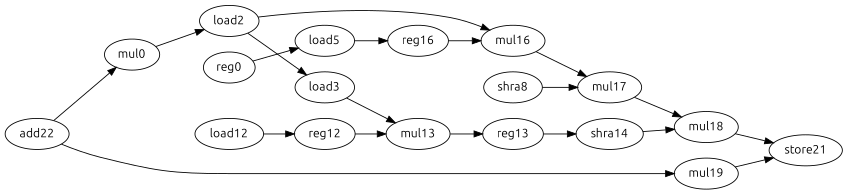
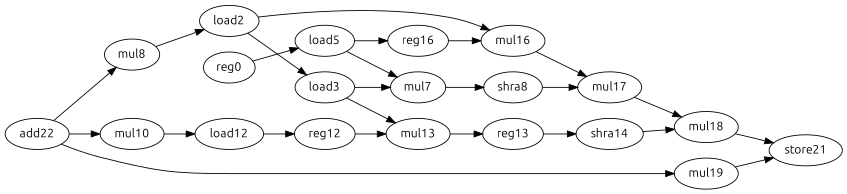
(132, 55) -> (132, 55)
none -> (418, 87)
none -> (132, 134)
